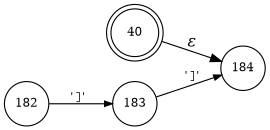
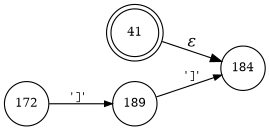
(135, 33) -> (135, 33)
(27, 104) -> (27, 104)
(135, 104) -> (135, 104)
